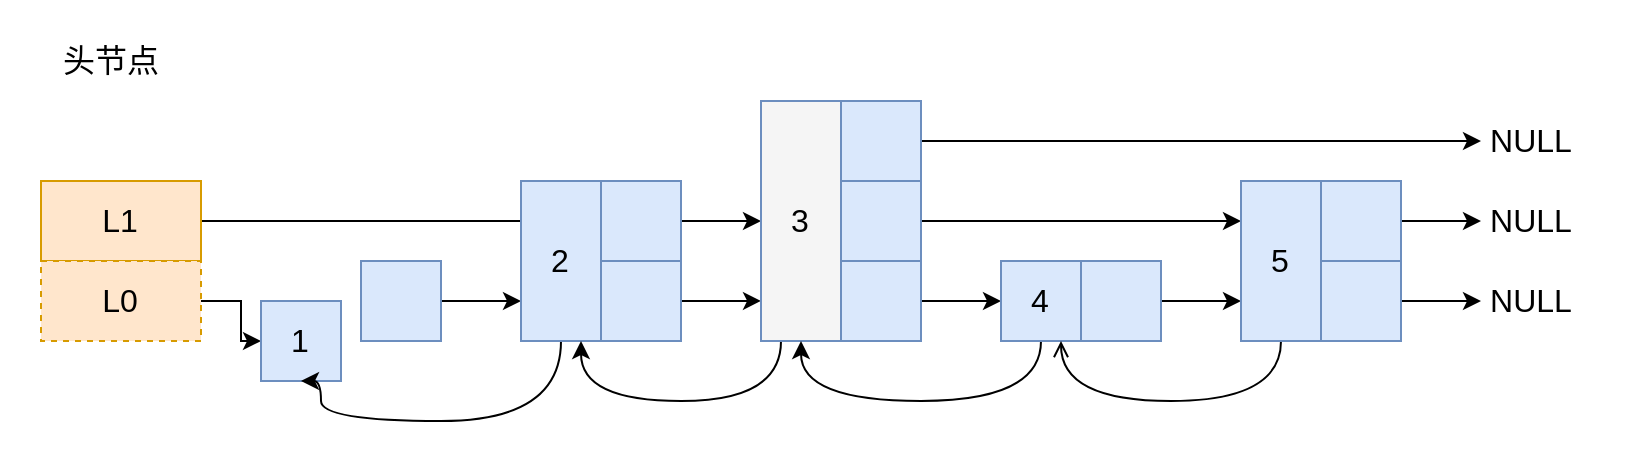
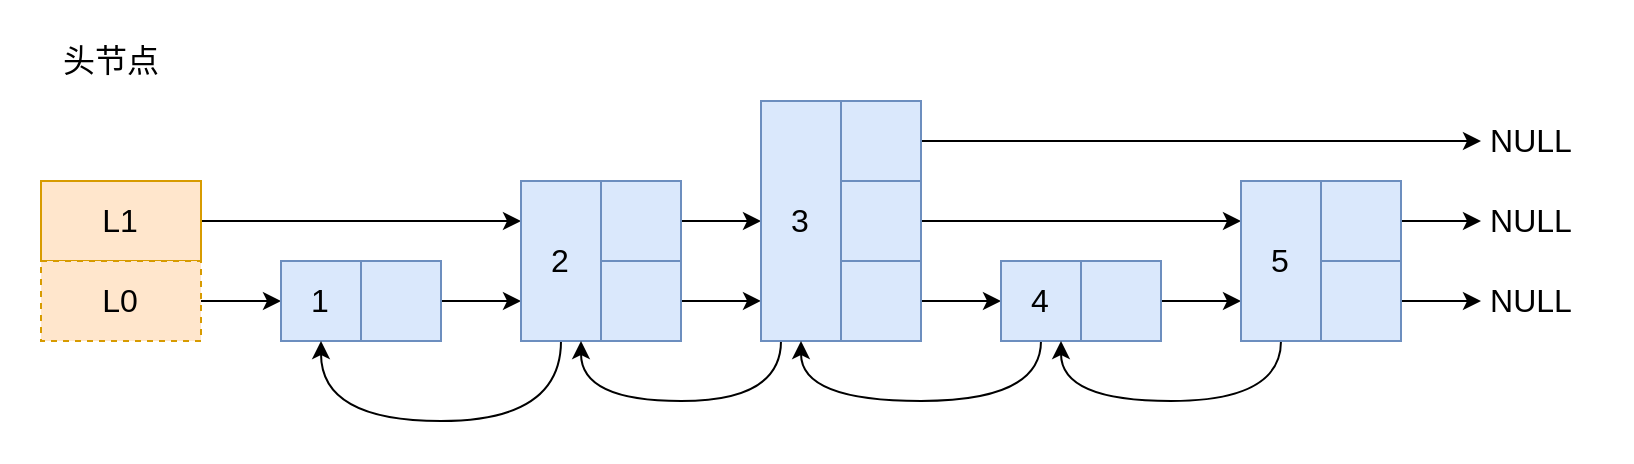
(511, 221) -> (506, 221)
(801, 221) -> (801, 221)
(301, 341) -> (321, 301)
(1087, 386) -> (1088, 389)
